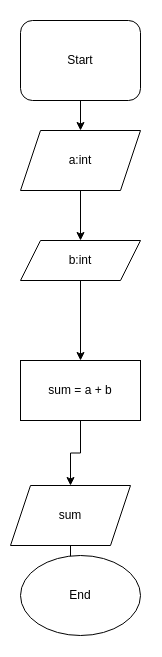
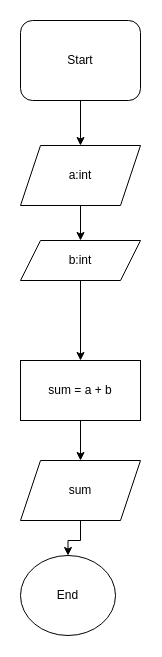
(81, 161) -> (81, 176)
(71, 516) -> (81, 491)
(81, 596) -> (68, 596)
